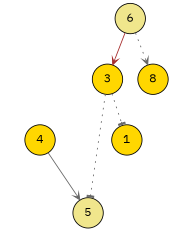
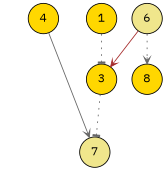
(117, 108) -> (102, 47)
(88, 213) -> (95, 152)
